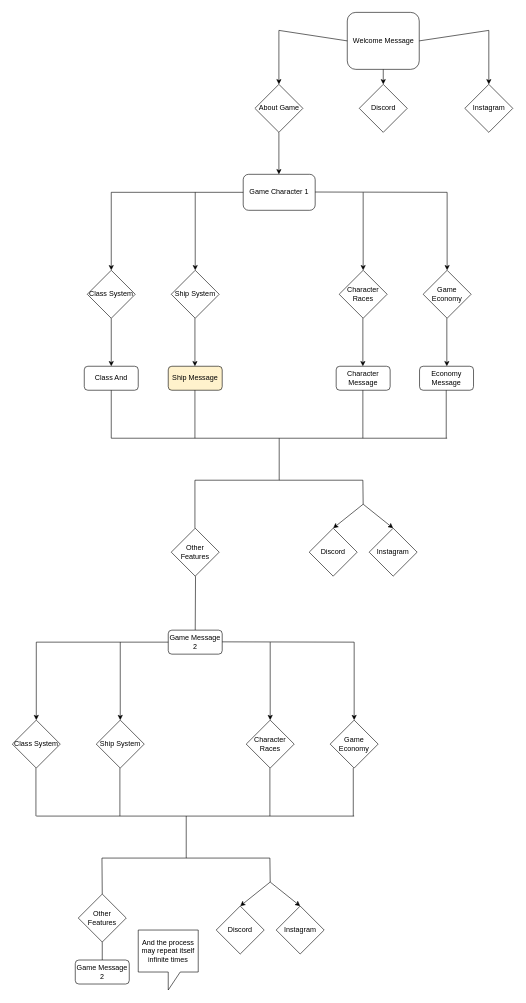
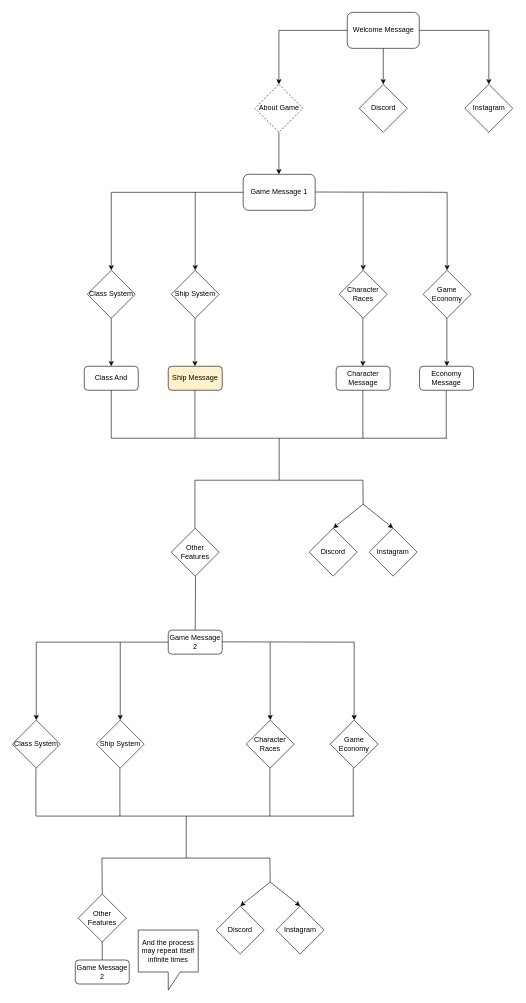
(383, 41) -> (383, 30)
(279, 108) -> (279, 108)
(279, 192) -> (279, 192)
